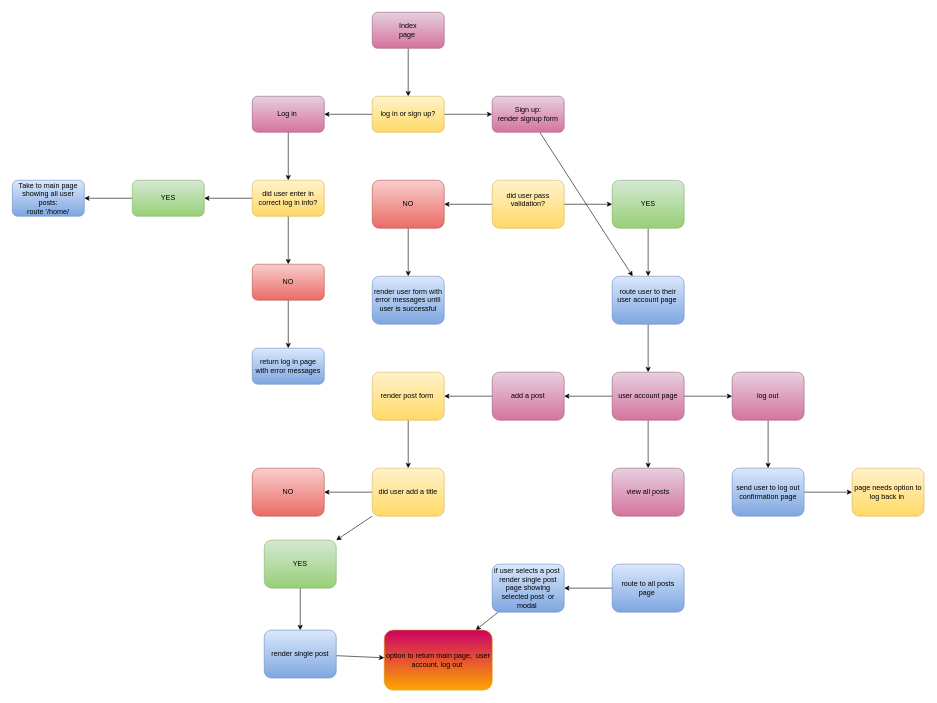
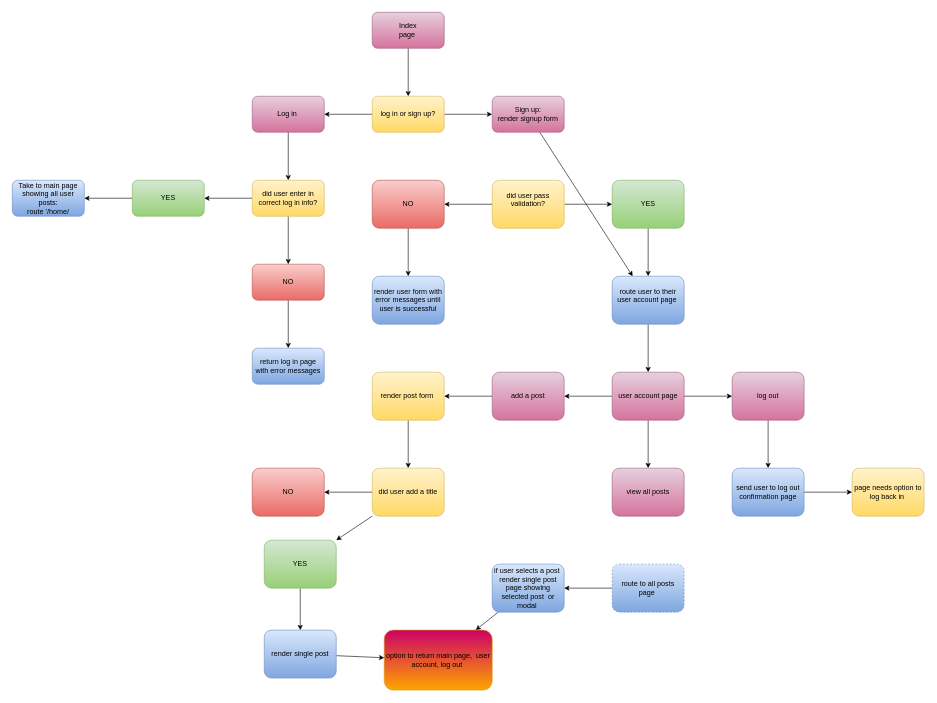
(648, 588) -> (648, 588)
